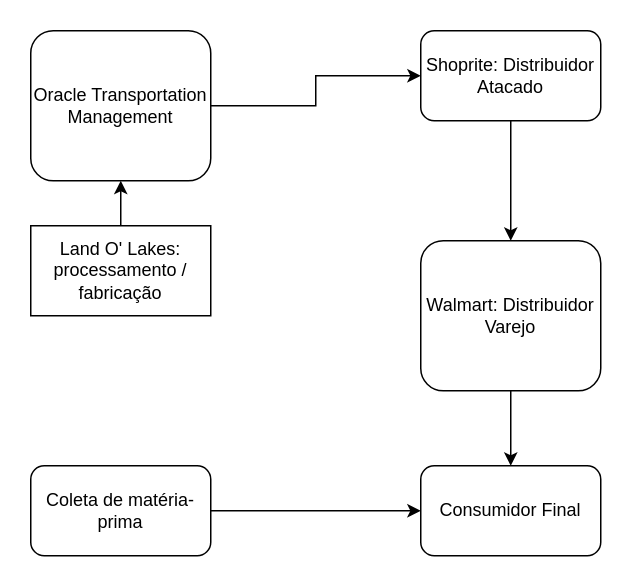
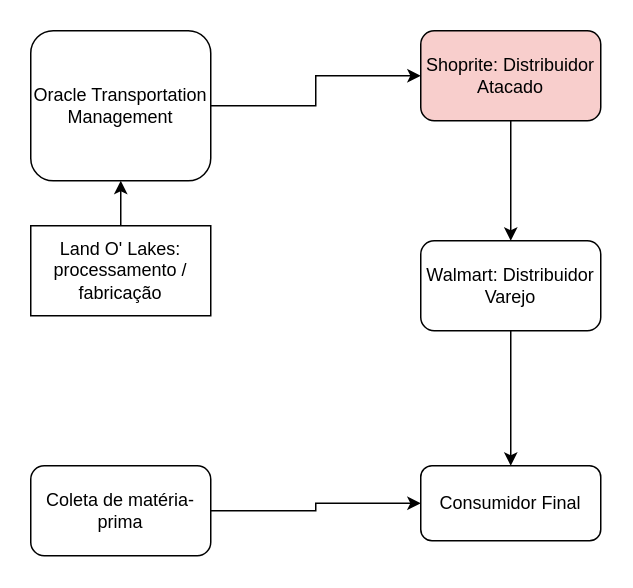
(511, 76) -> (511, 76)
(511, 316) -> (511, 286)
(511, 511) -> (511, 503)
